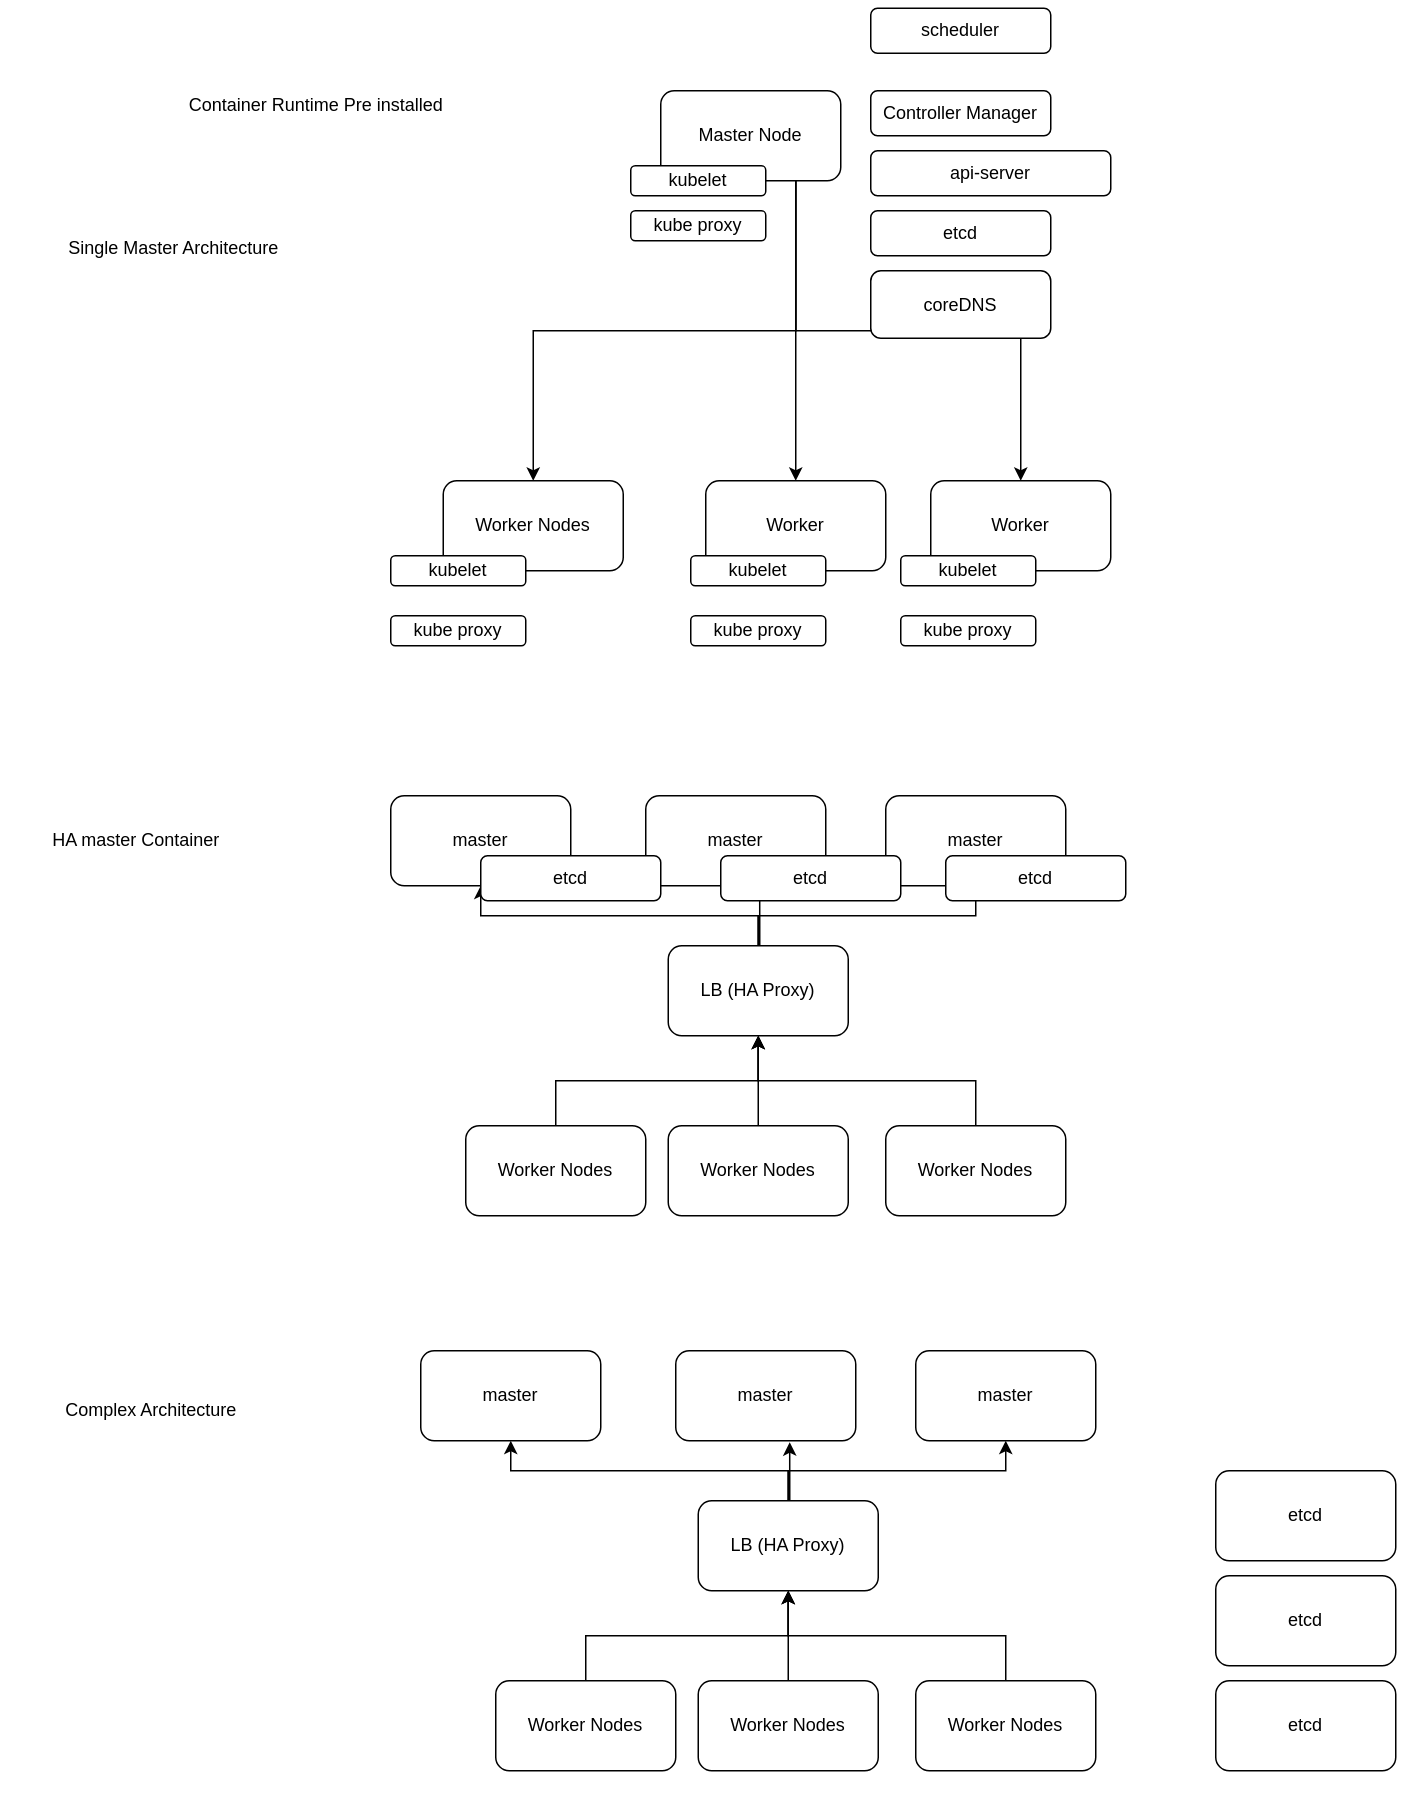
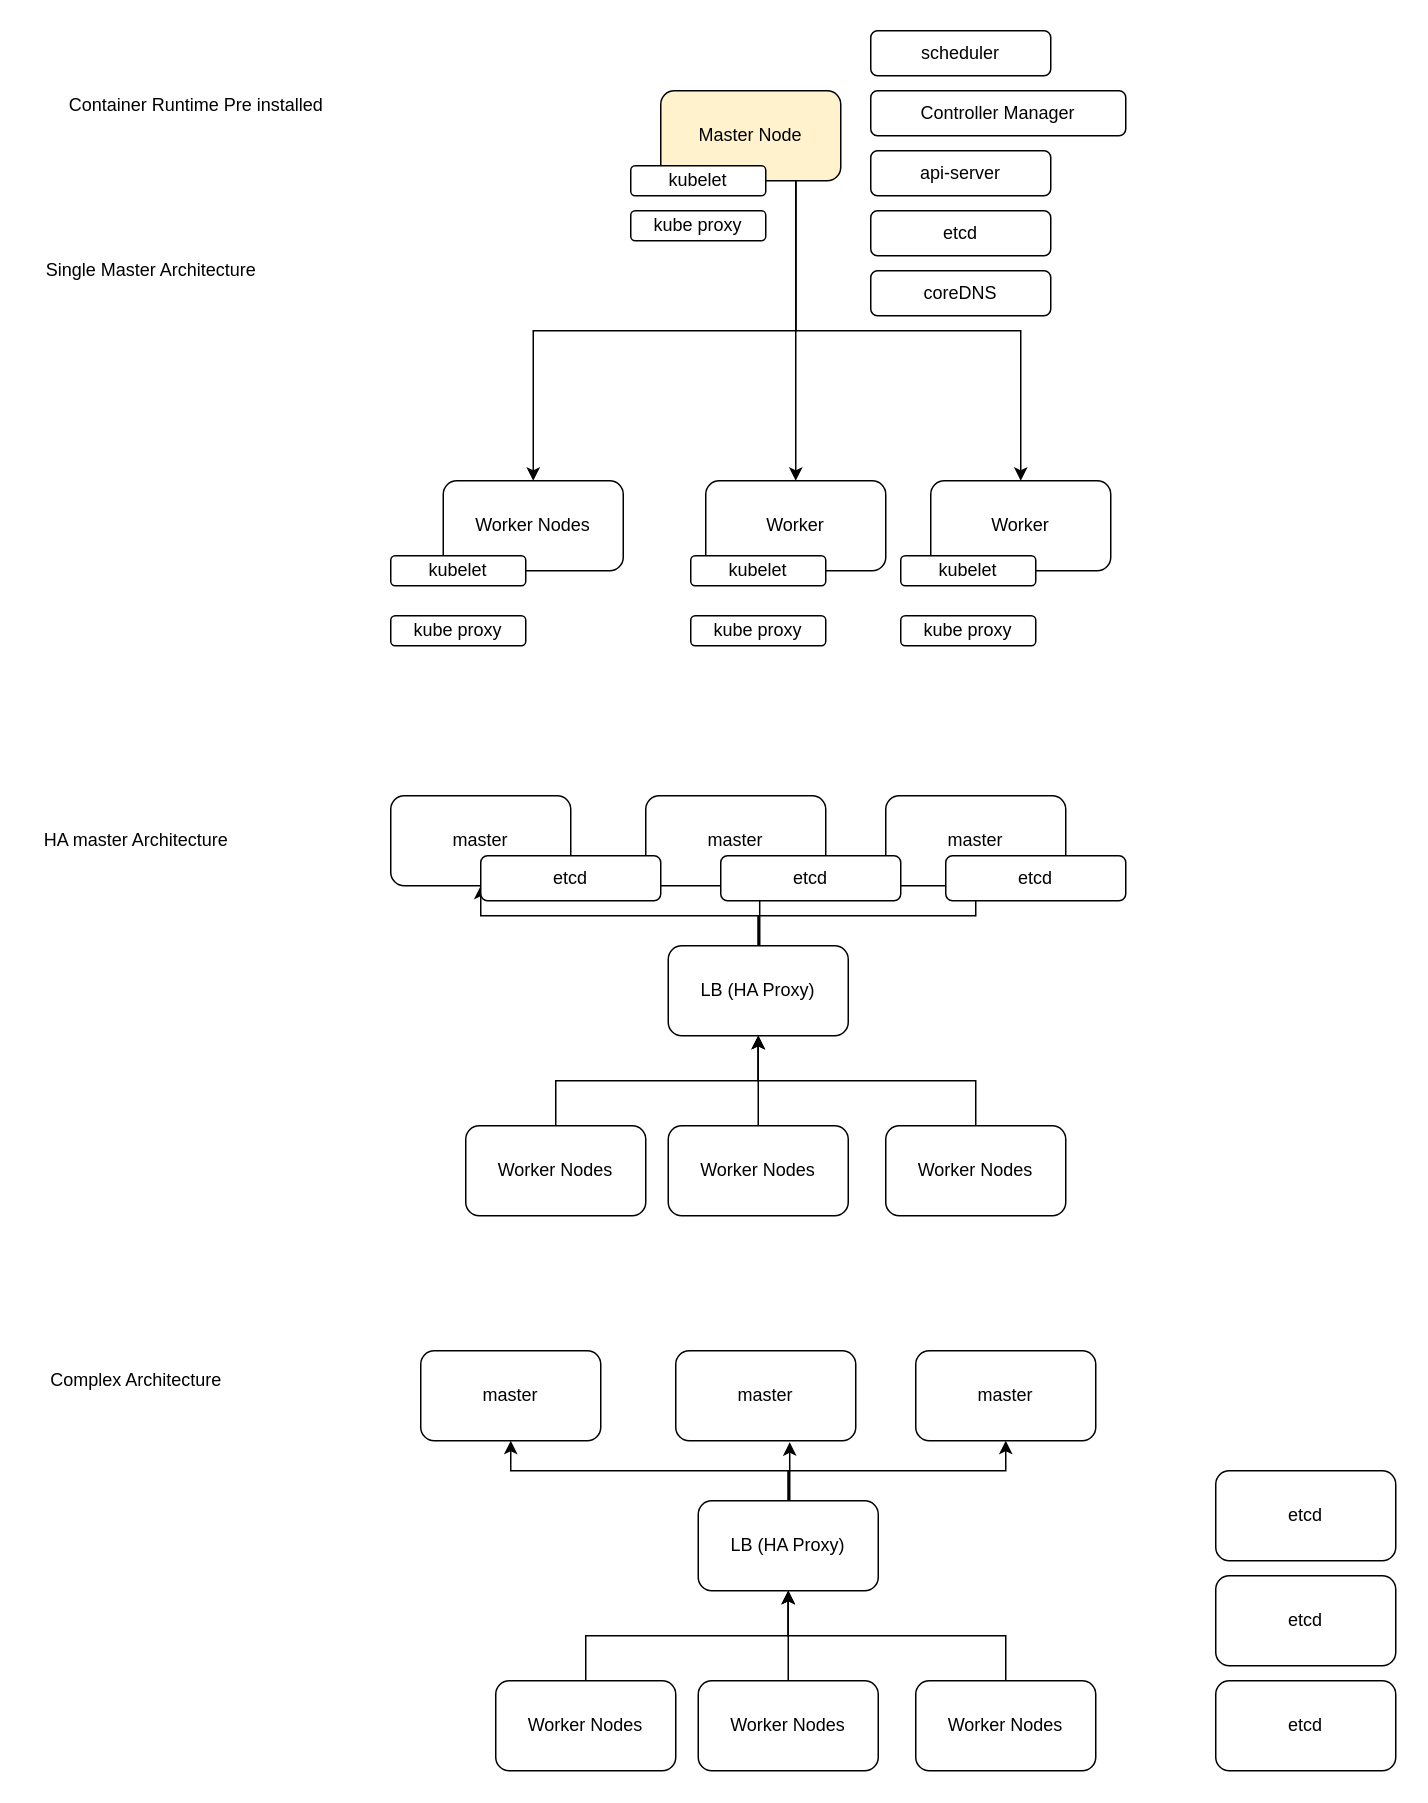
(961, 31) -> (961, 53)
(316, 106) -> (196, 106)
(961, 113) -> (998, 113)
(751, 136) -> (751, 136)
(991, 173) -> (961, 173)
(173, 248) -> (151, 271)
(961, 305) -> (961, 293)
(137, 841) -> (137, 841)
(151, 1411) -> (136, 1381)
